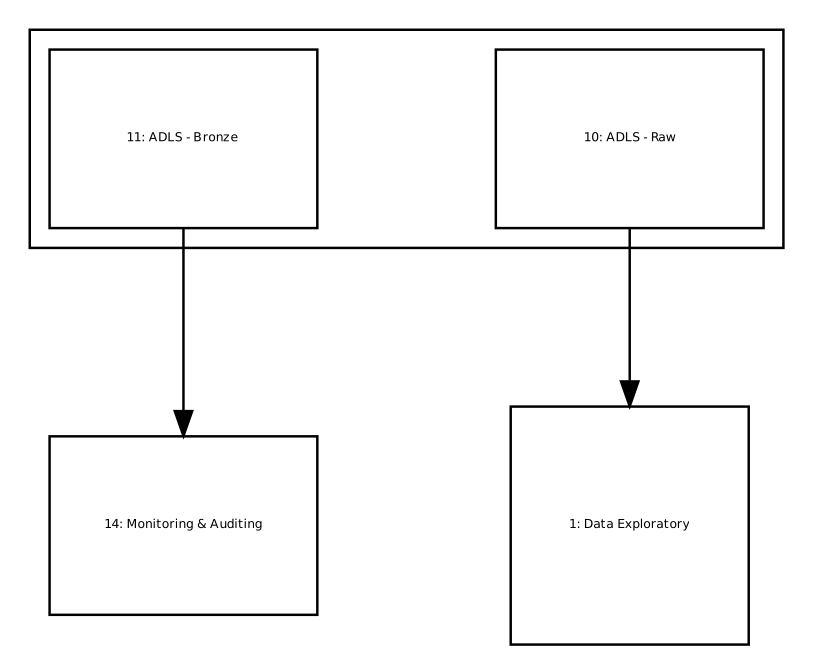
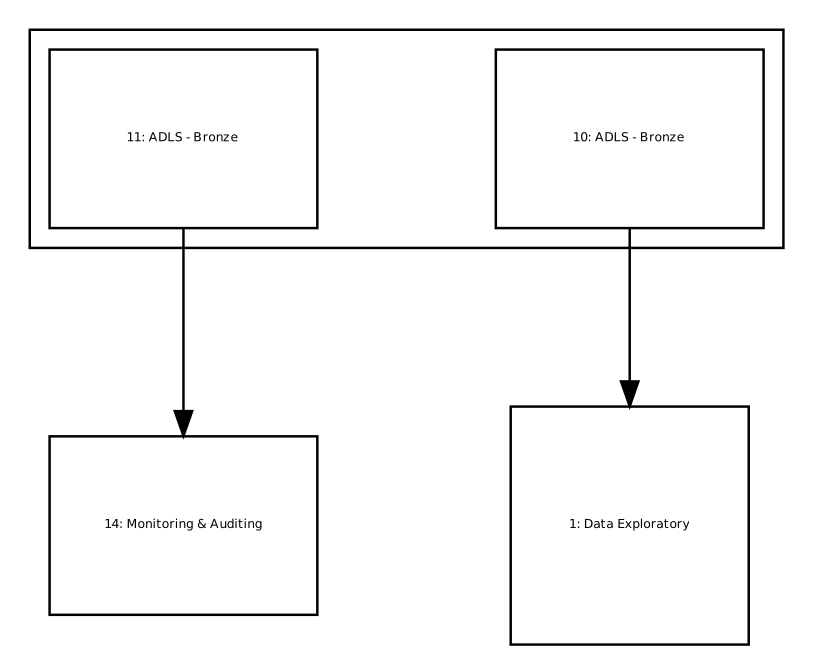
(630, 139) -> (630, 139)
